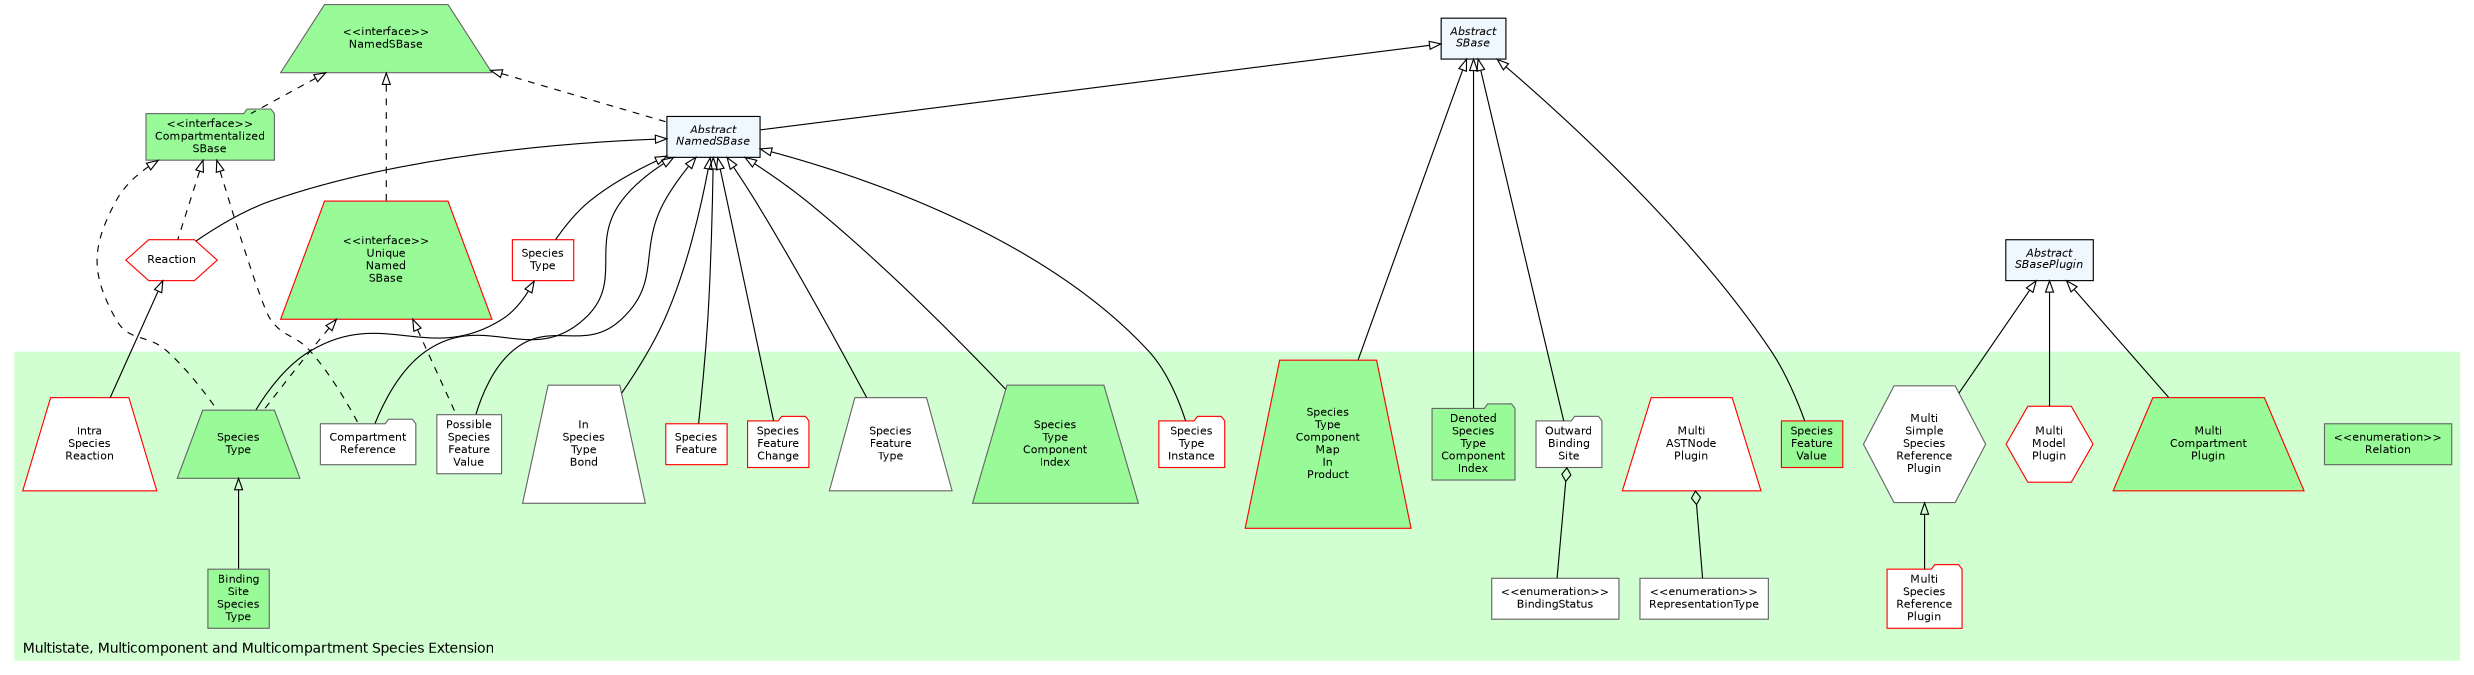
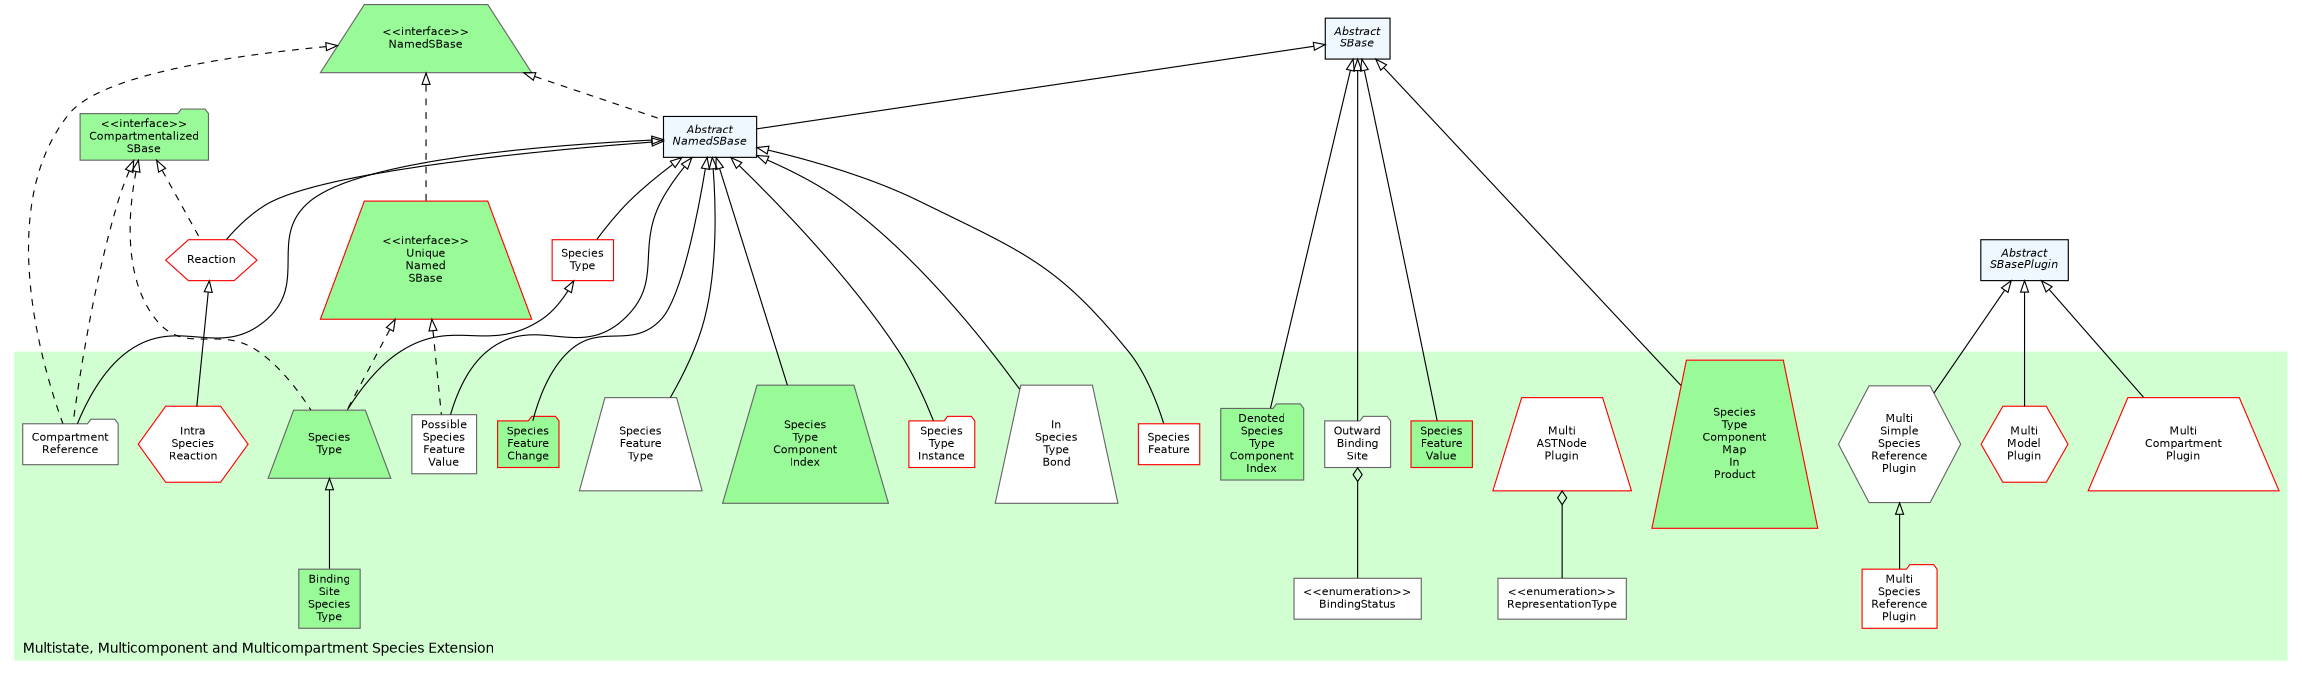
(283, 96) -> (55, 137)
(90, 444) -> (193, 444)
(778, 444) -> (528, 444)
(2209, 444) -> (2184, 444)
(2388, 444) -> none
